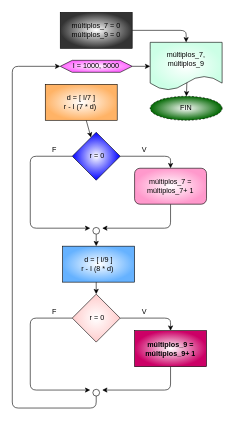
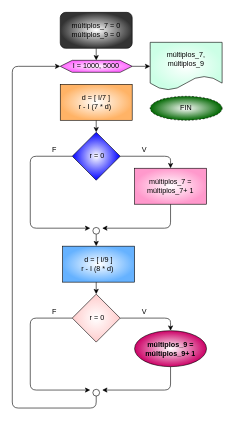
(96, 30) -> (96, 30)
(163, 30) -> none
none -> (96, 54)
(187, 89) -> none
(81, 102) -> (96, 102)
(171, 186) -> (171, 186)
(171, 349) -> (171, 349)
